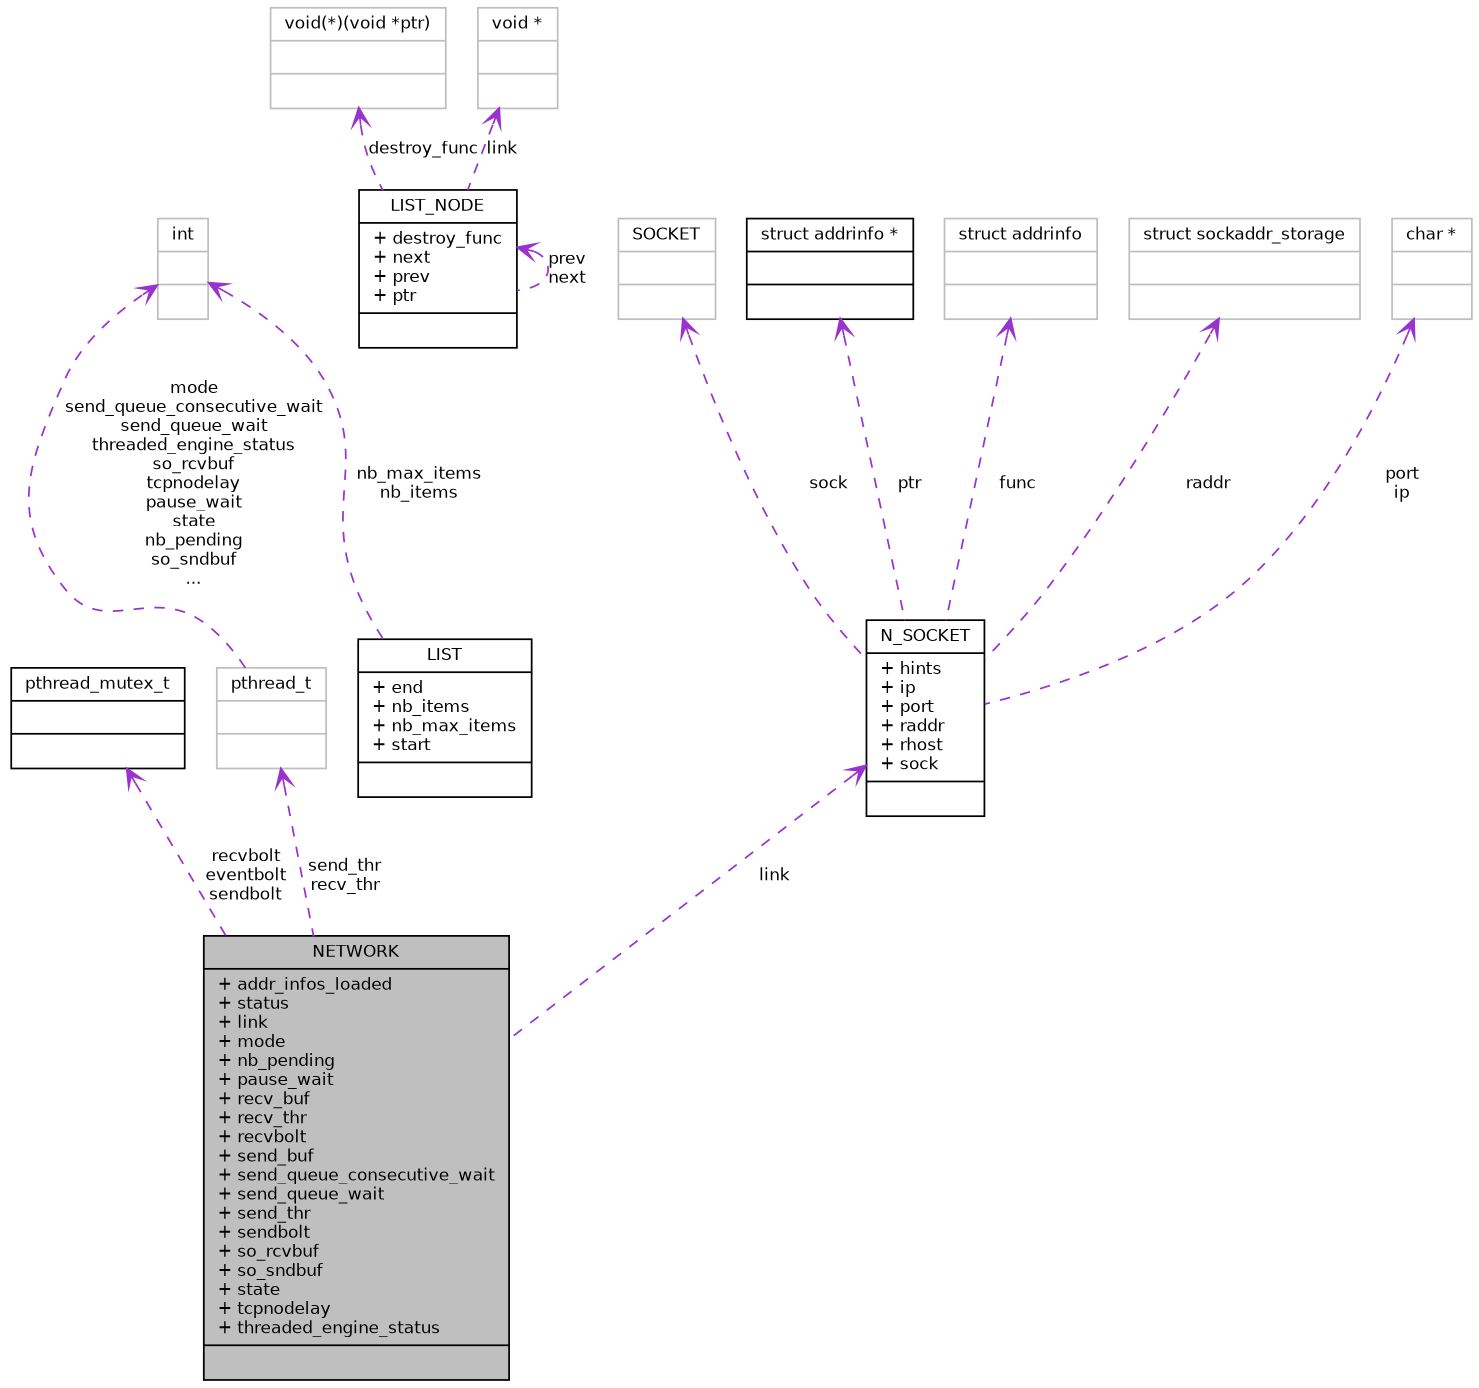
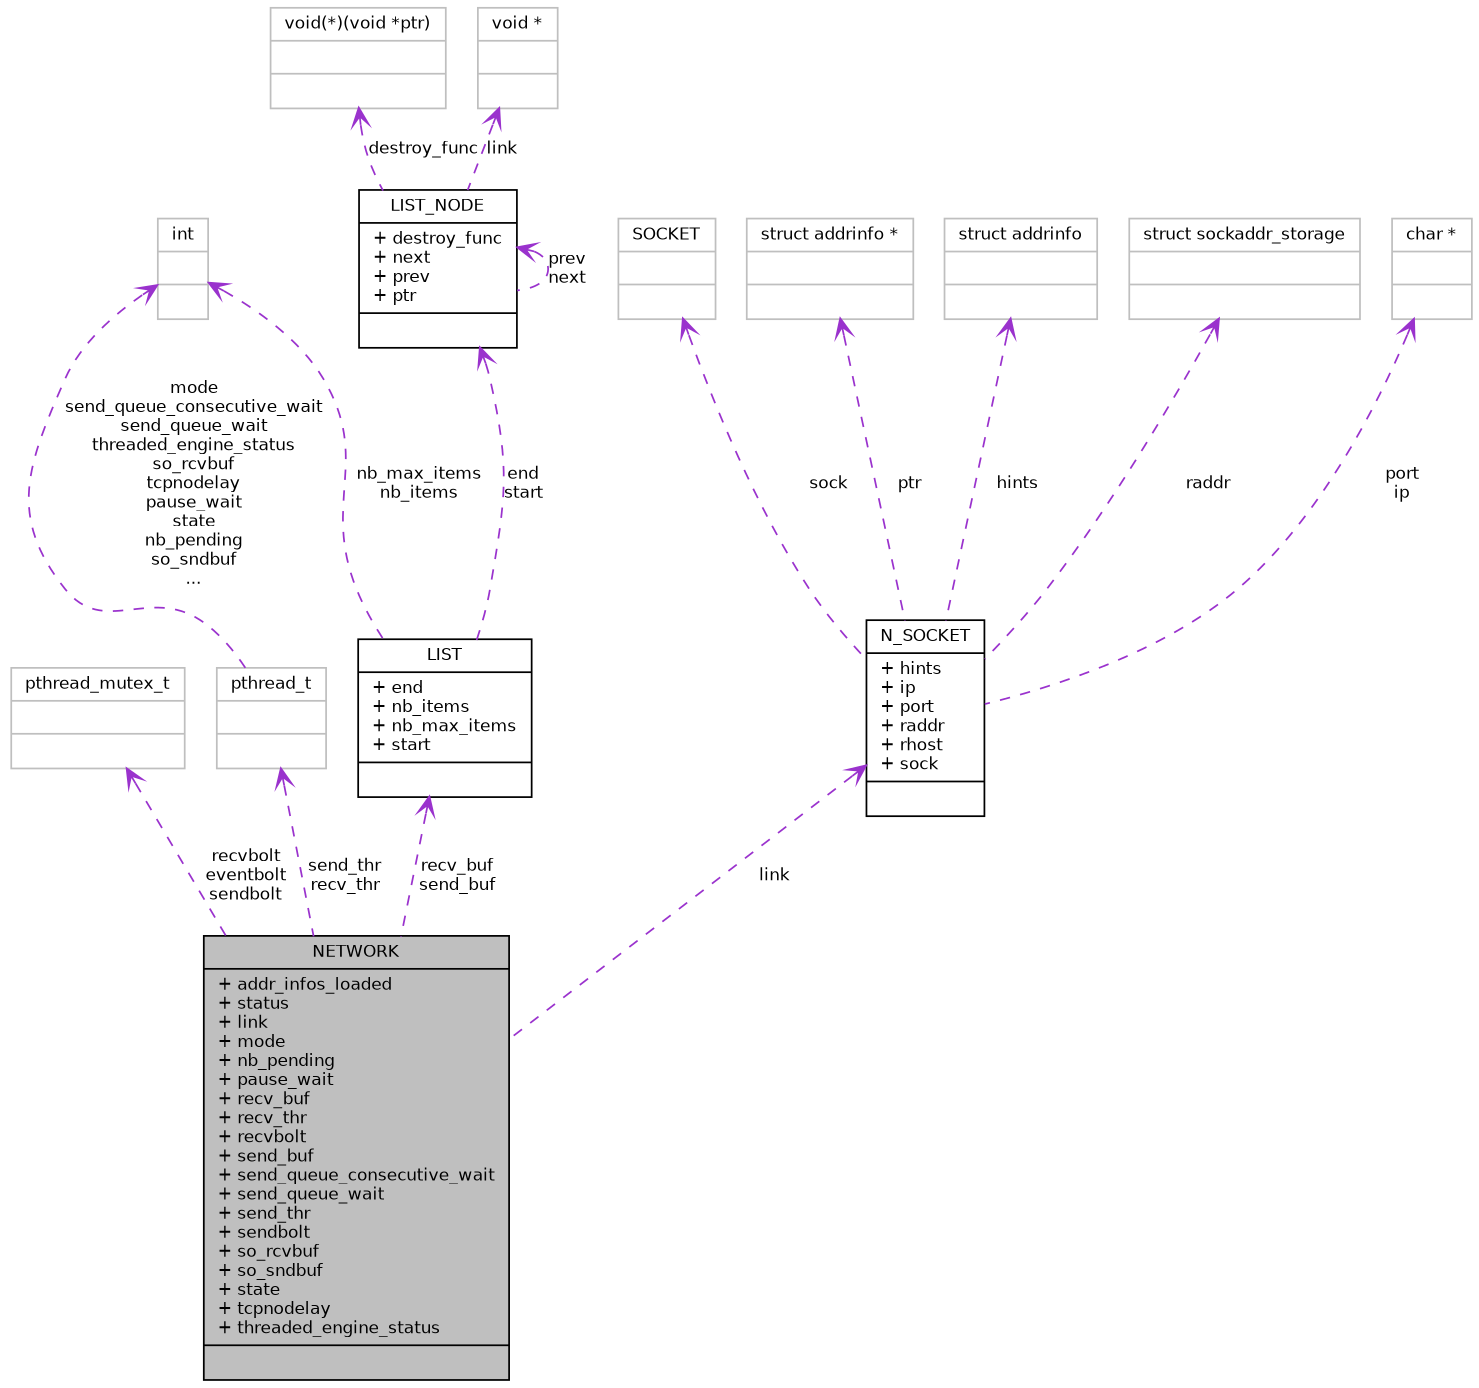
(830, 269) -> (830, 269)
(1018, 484) -> (1018, 484)
none -> (503, 502)
(98, 718) -> (98, 718)
none -> (413, 875)
